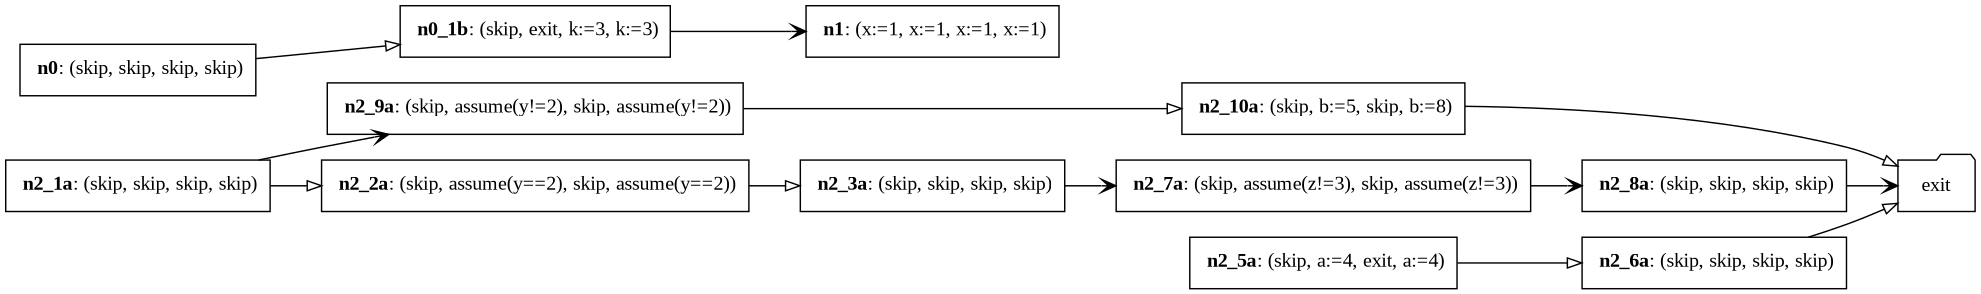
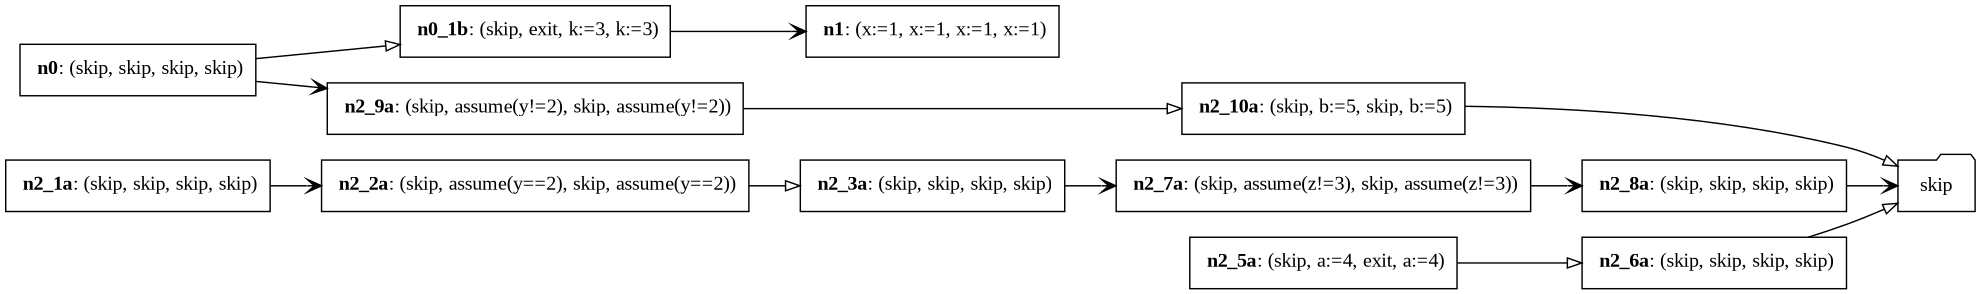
(1356, 106) -> (1356, 106)
(317, 148) -> (284, 84)
(288, 186) -> (288, 186)
(1937, 186) -> (1937, 186)
